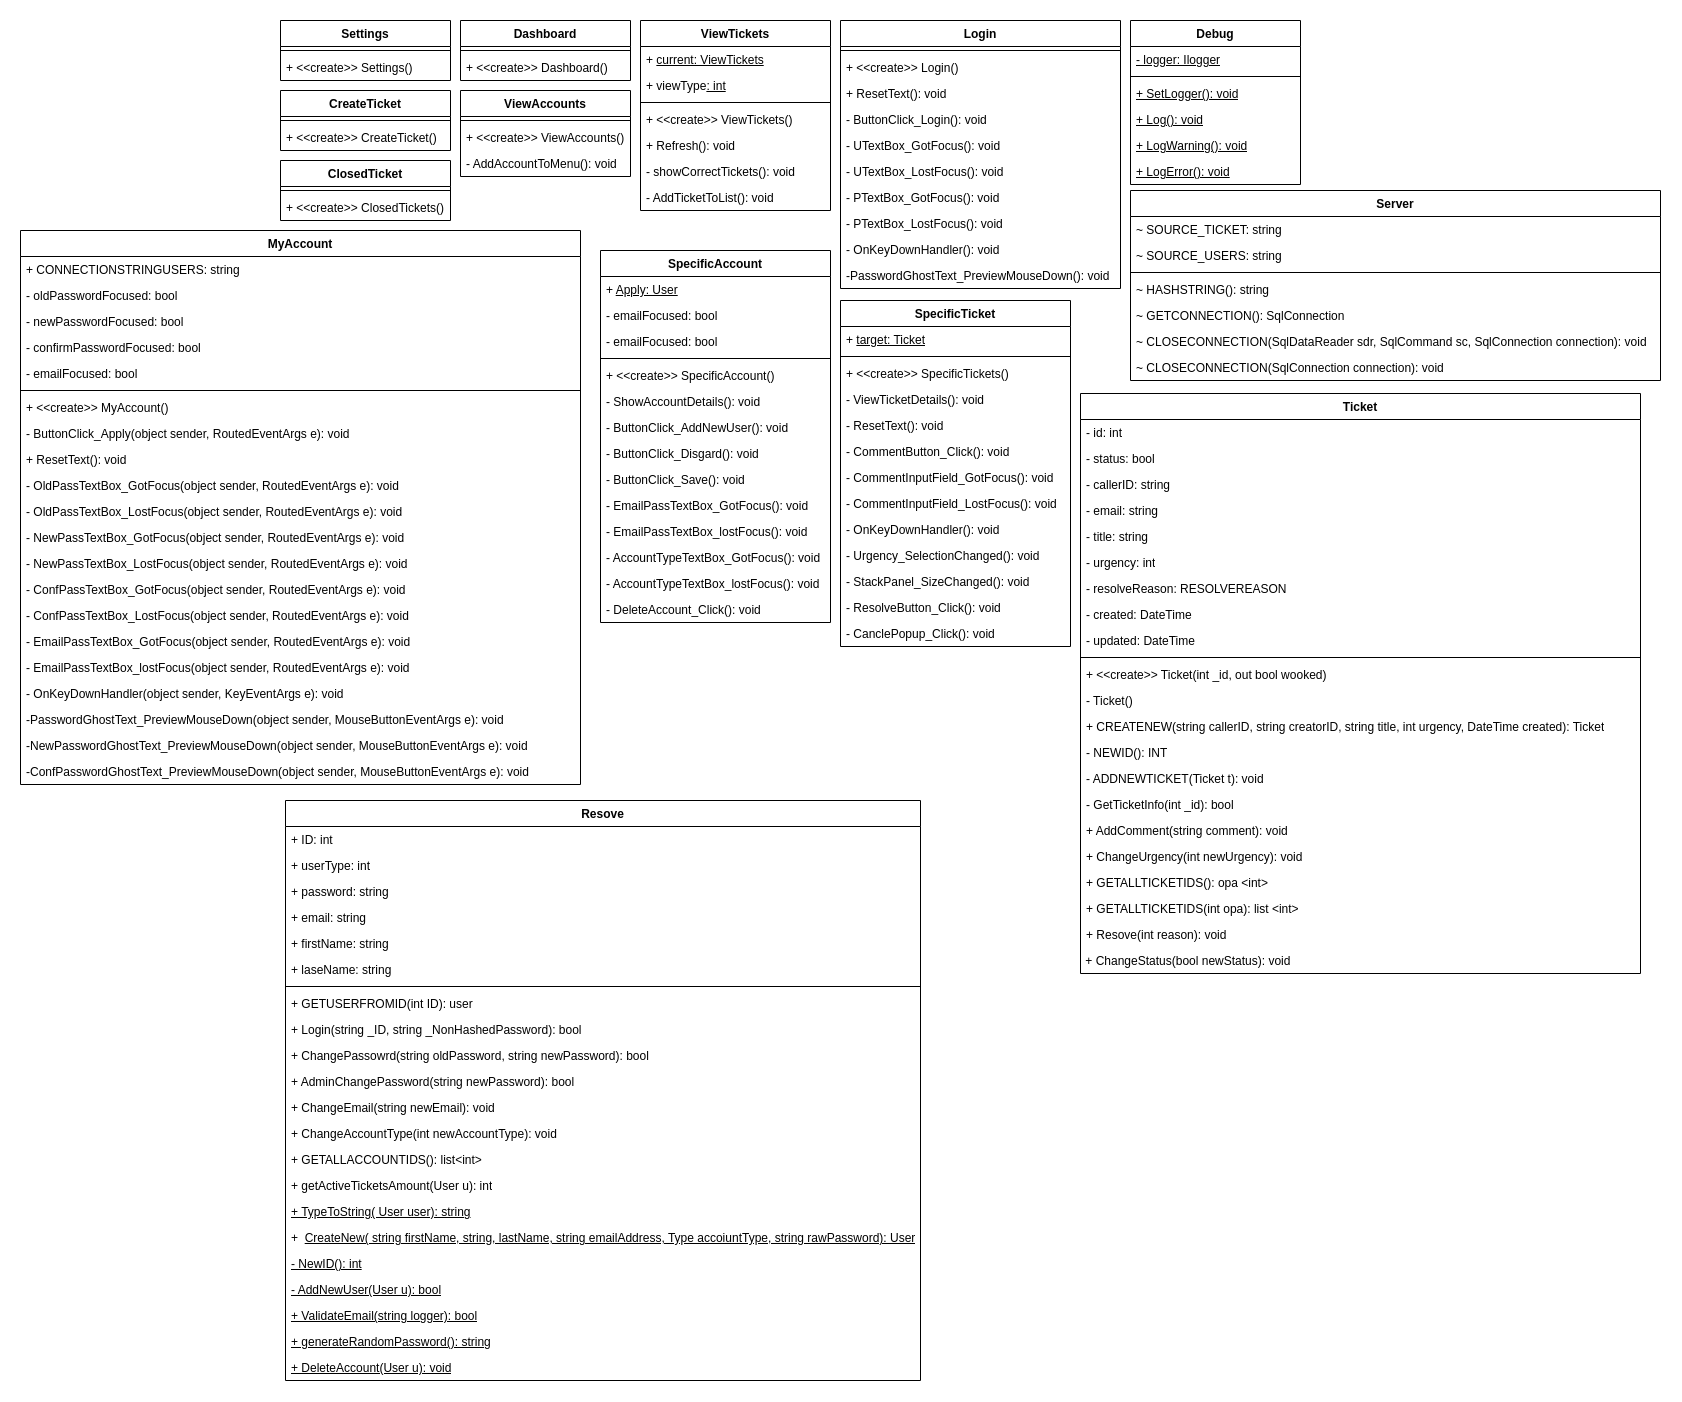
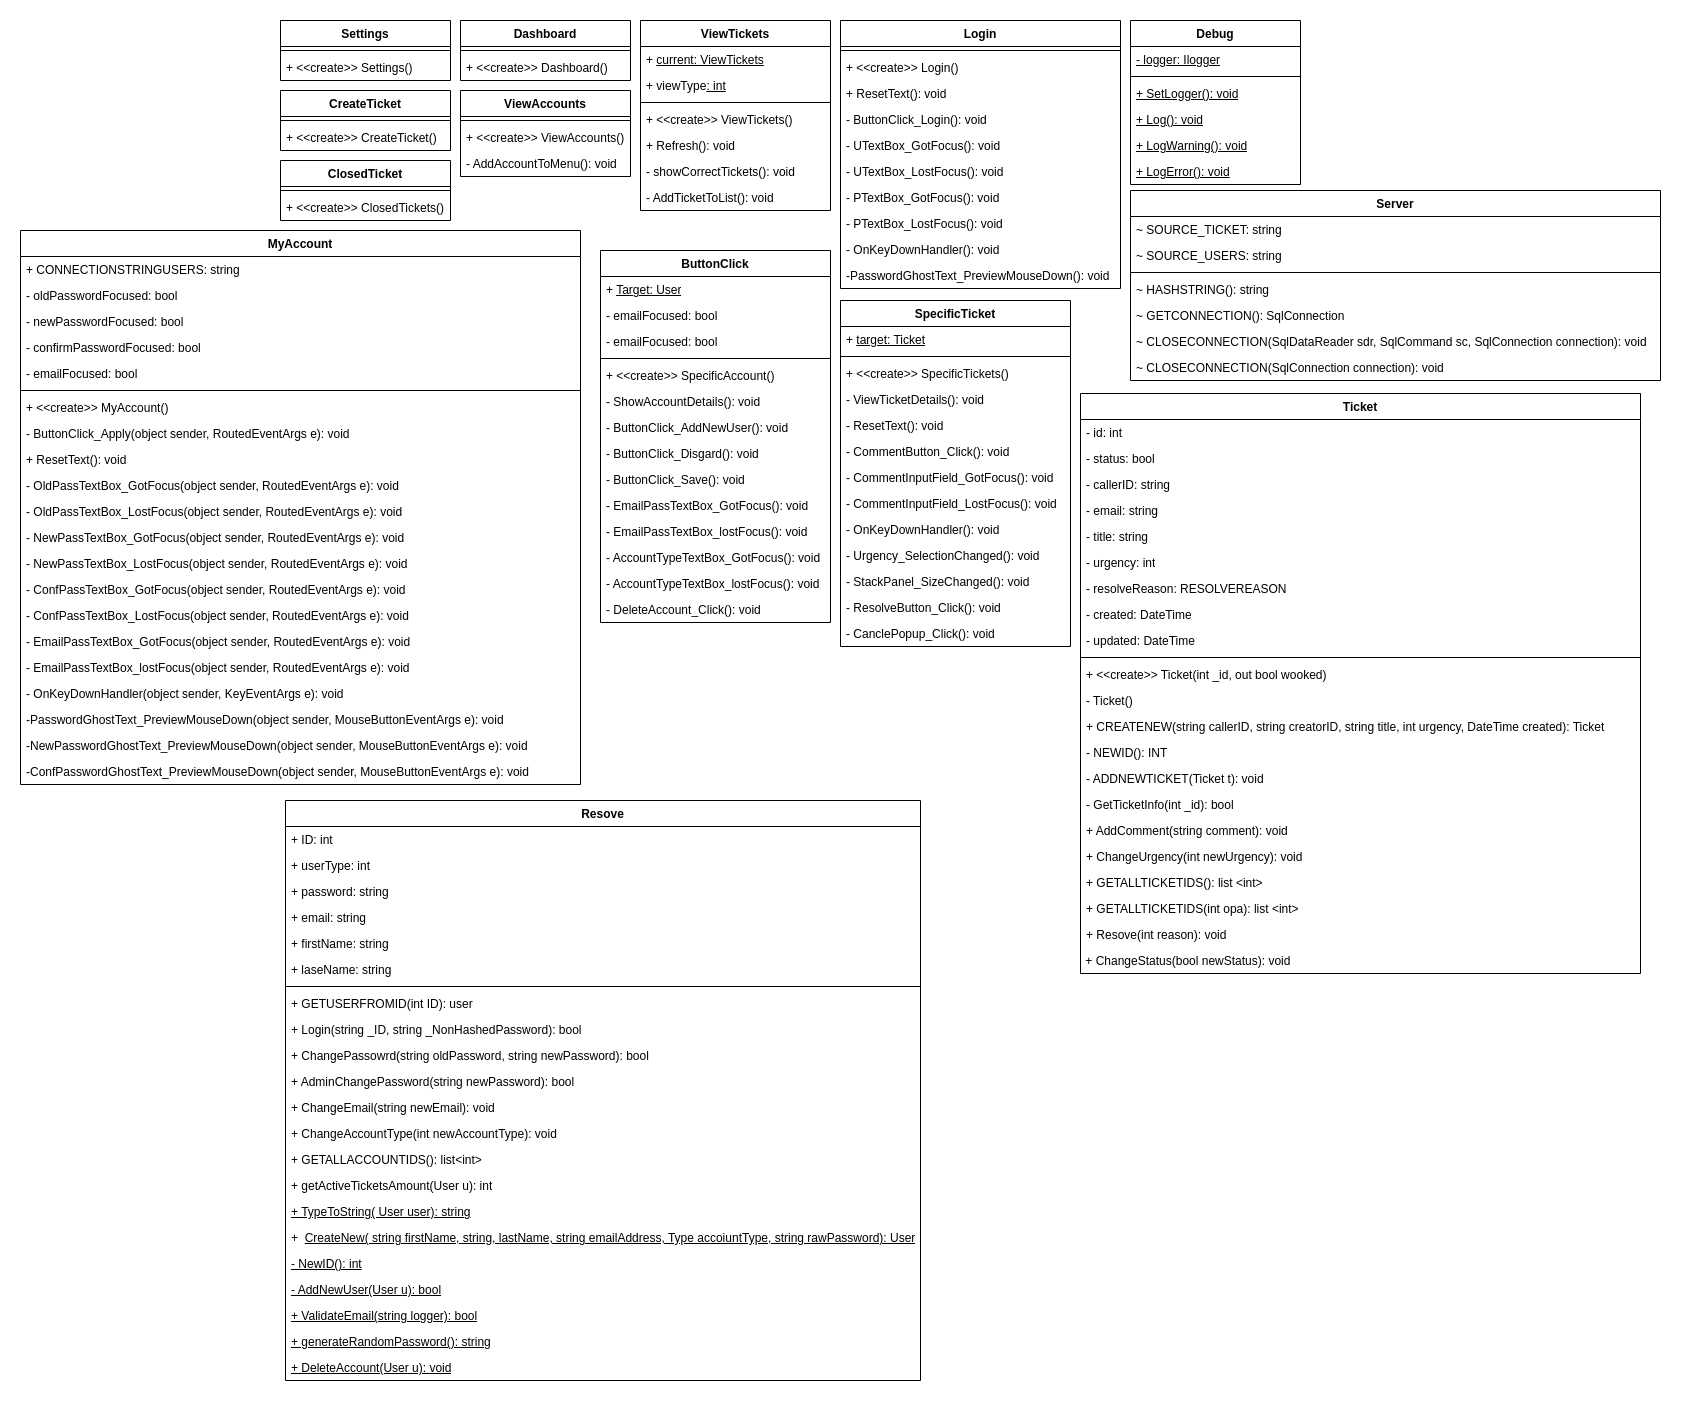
(716, 265) -> (716, 265)
(644, 291) -> (649, 291)
(1180, 884) -> (1180, 884)
